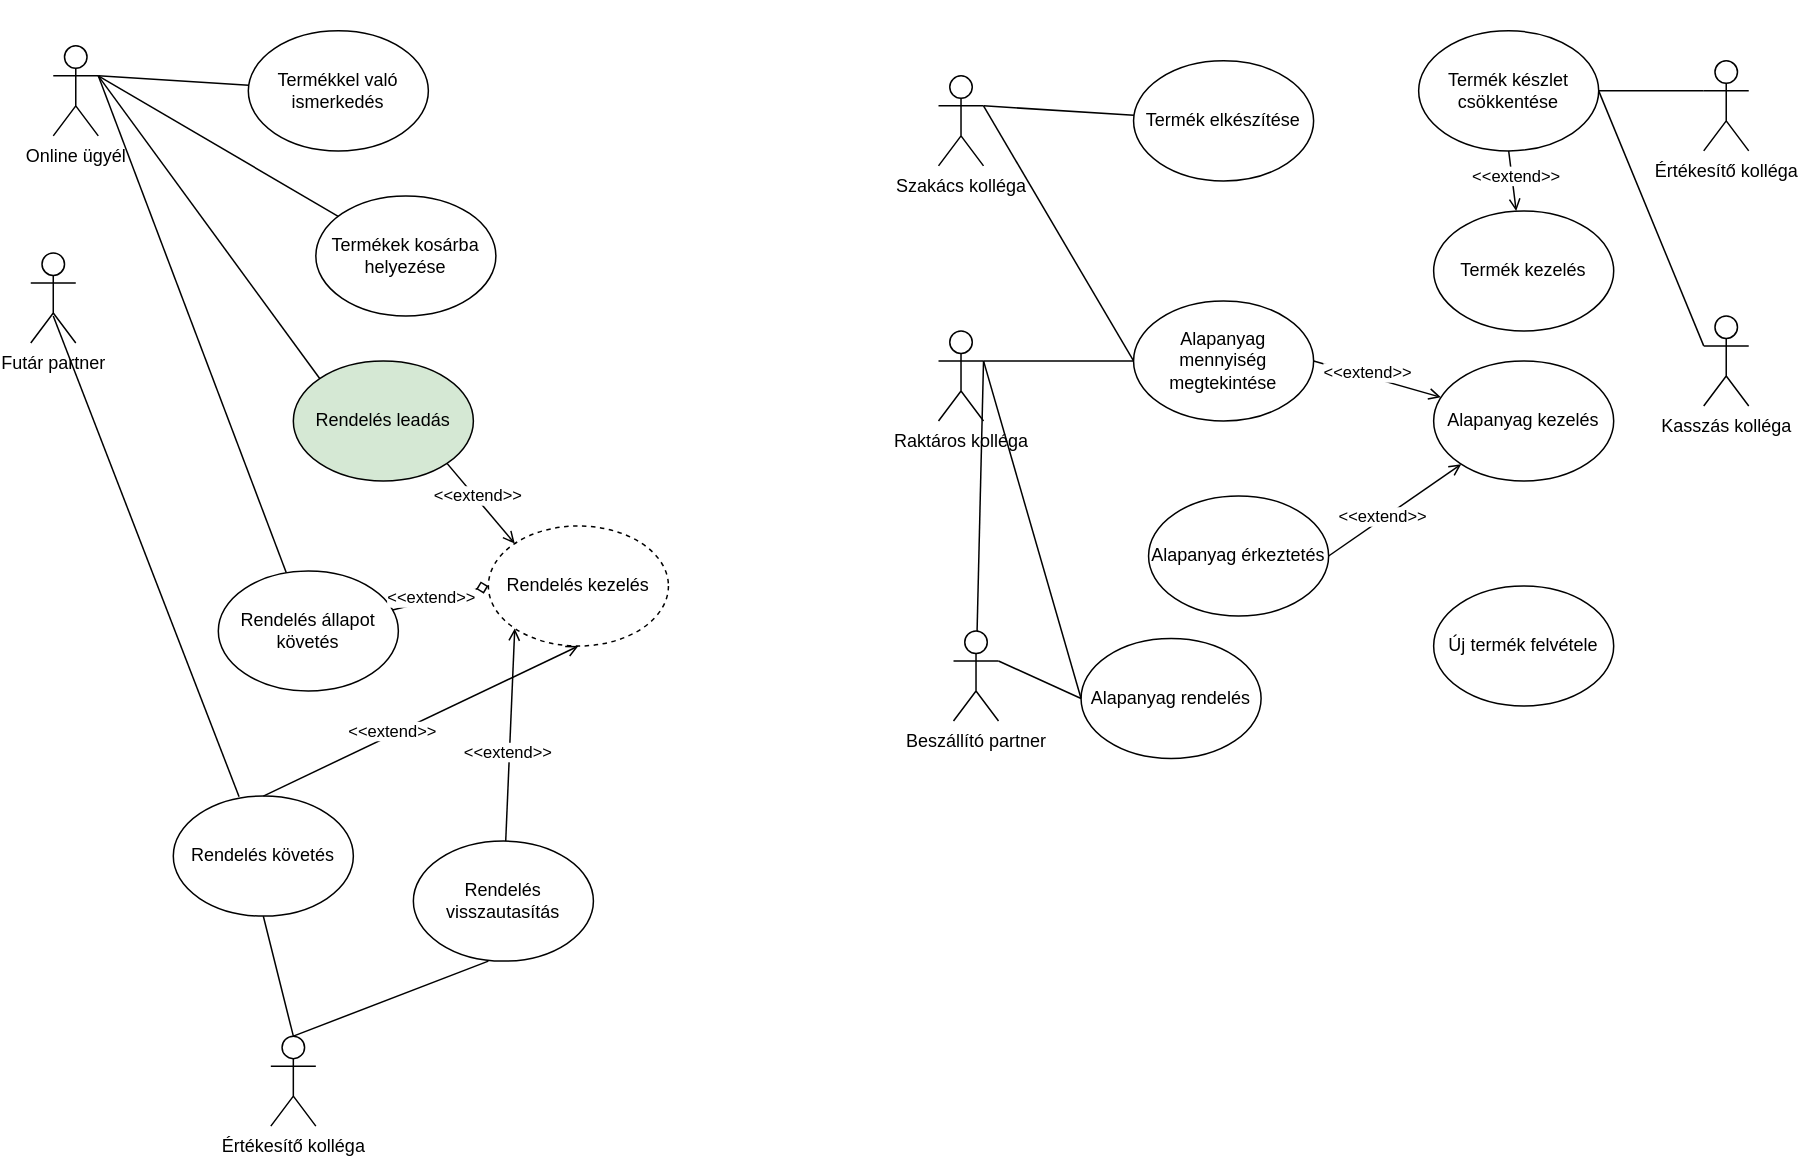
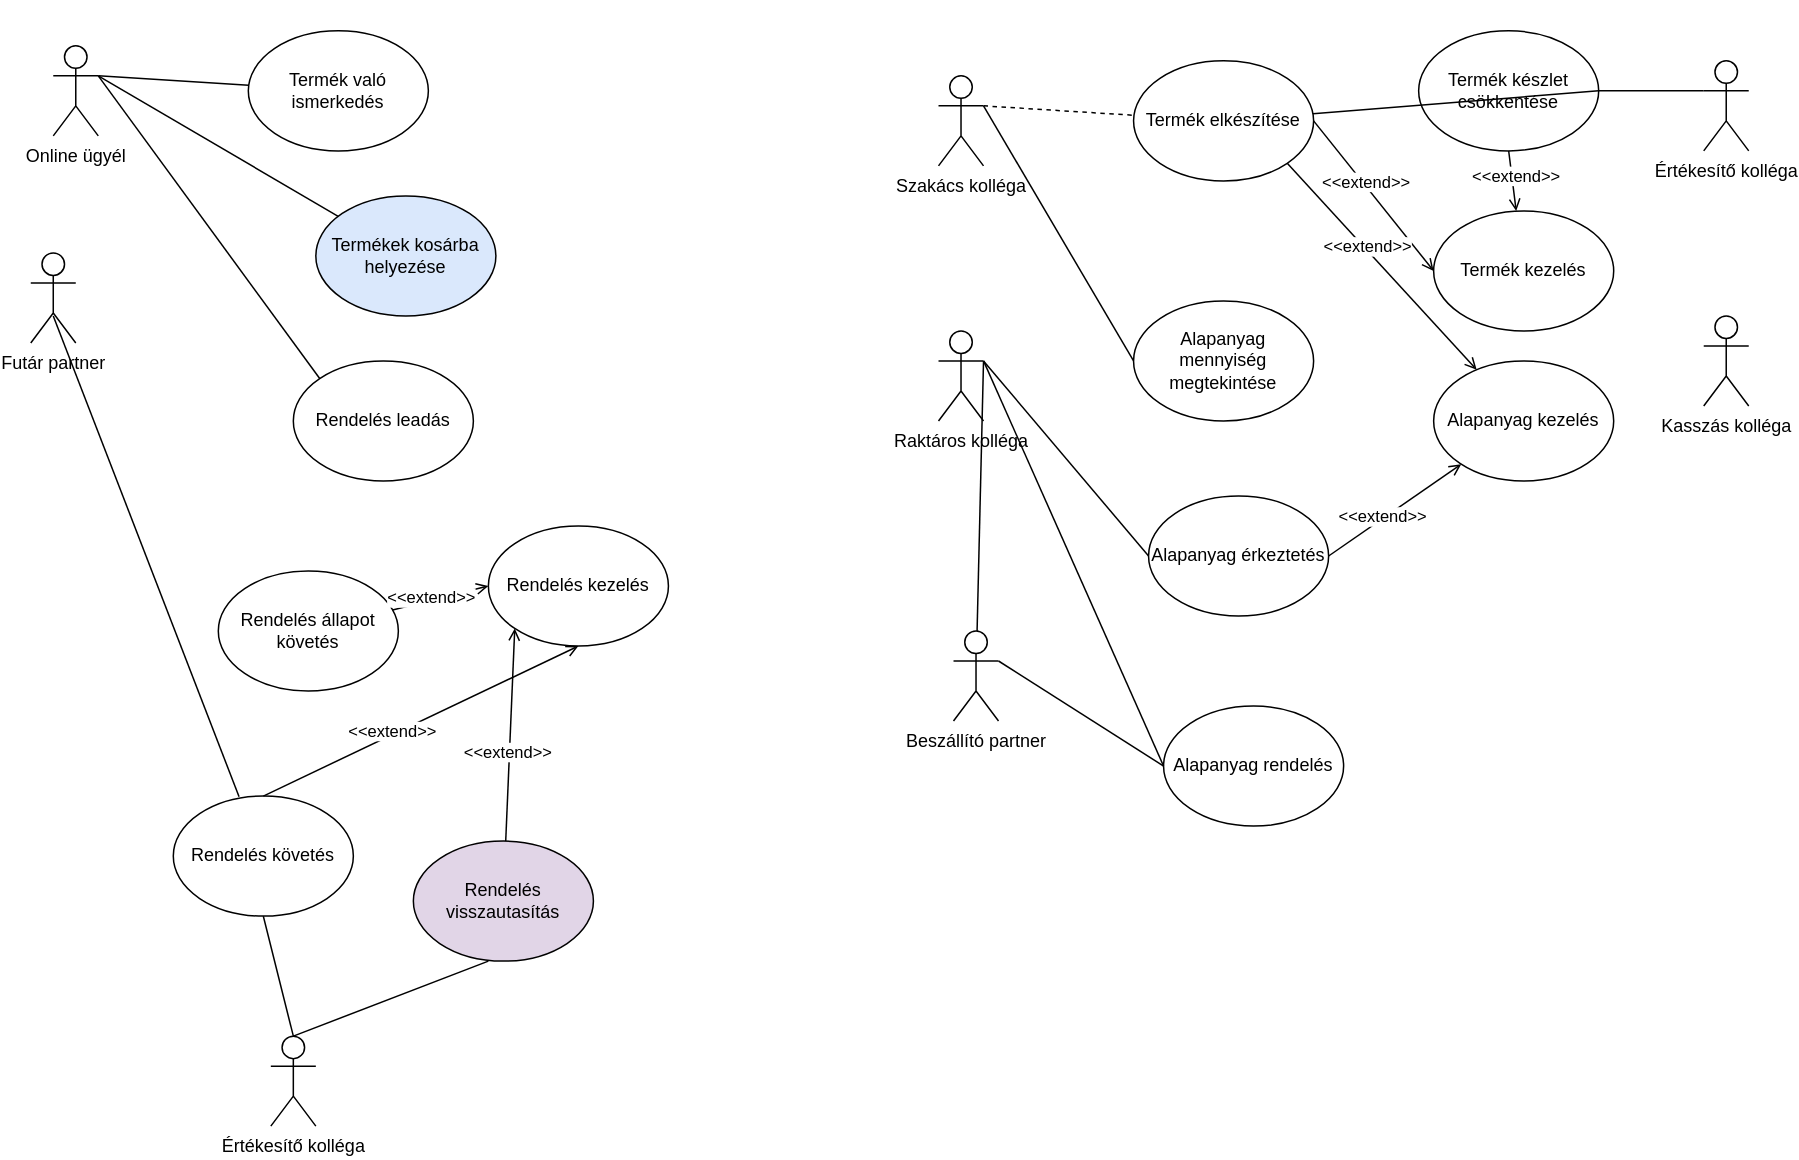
(338, 91) -> (338, 91)
(1060, 111) -> (1060, 111)
none -> (1372, 194)
(1651, 218) -> (1455, 102)
(406, 256) -> (406, 256)
none -> (1380, 265)
(193, 326) -> none
(1059, 361) -> (1069, 462)
(1412, 389) -> none
(383, 421) -> (383, 421)
(479, 502) -> none
(578, 586) -> (578, 586)
(476, 589) -> (480, 588)
(1523, 646) -> none
(1171, 698) -> (1253, 766)
(503, 901) -> (503, 901)
